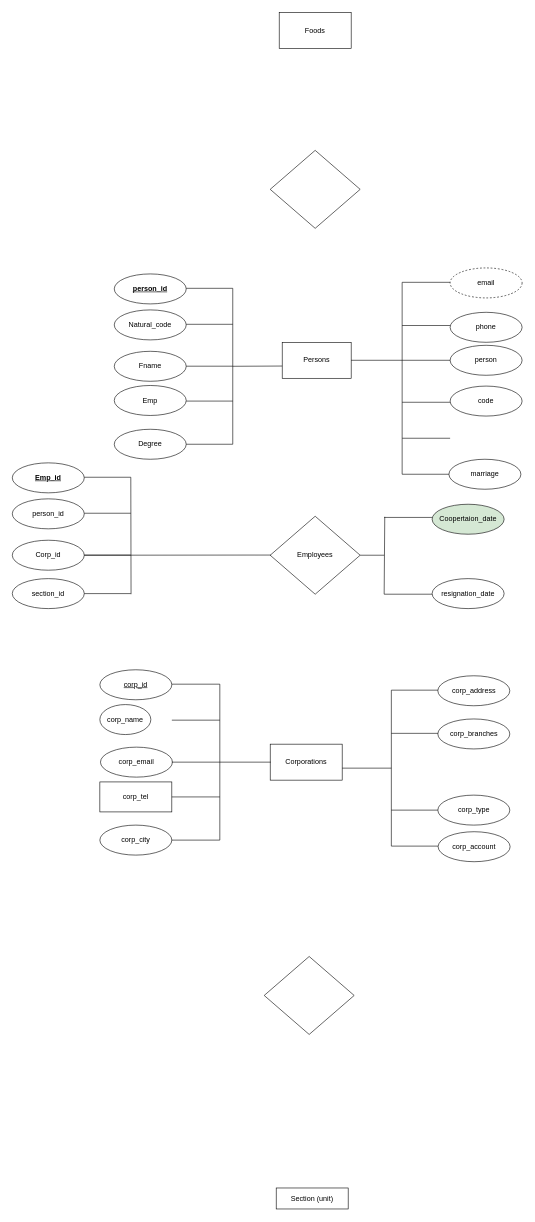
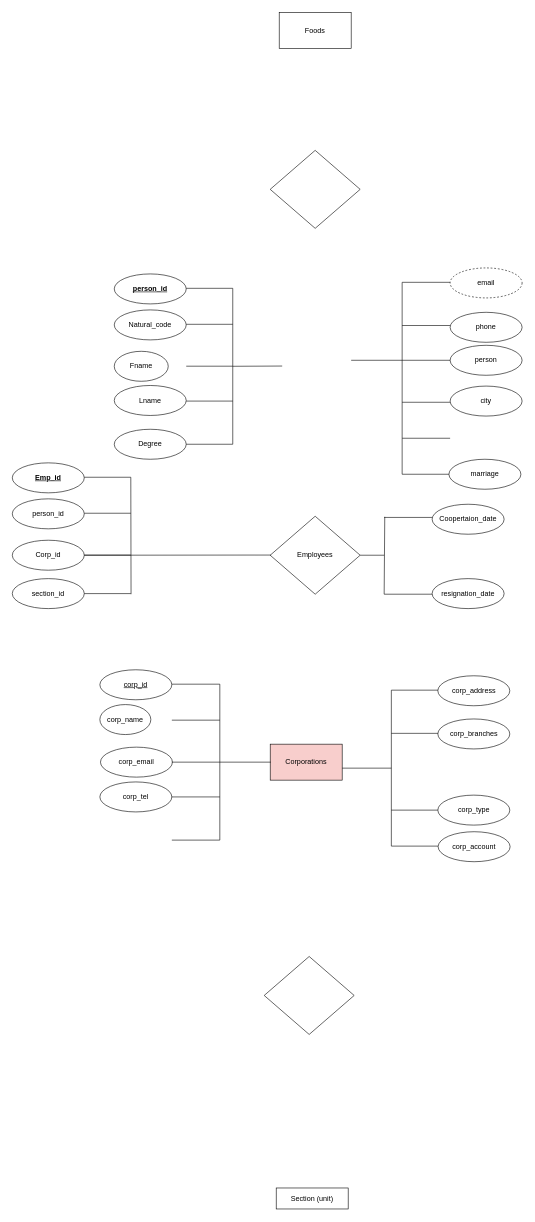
(317, 360) -> none
(150, 366) -> (141, 366)
(150, 401) -> (150, 401)
(486, 401) -> (486, 401)
(468, 519) -> (468, 519)
(306, 762) -> (306, 762)
(136, 797) -> (136, 797)
(136, 840) -> none
